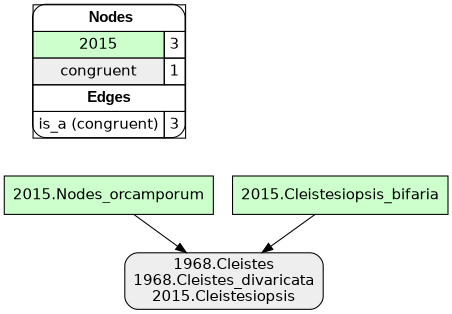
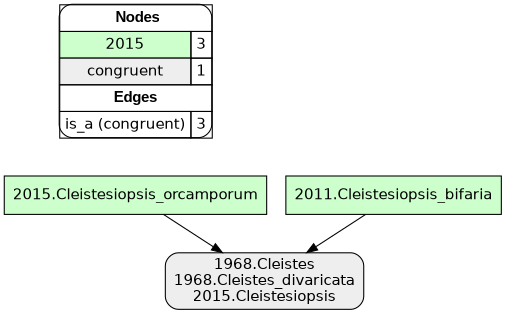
(109, 195) -> (135, 195)
(340, 195) -> (394, 195)
